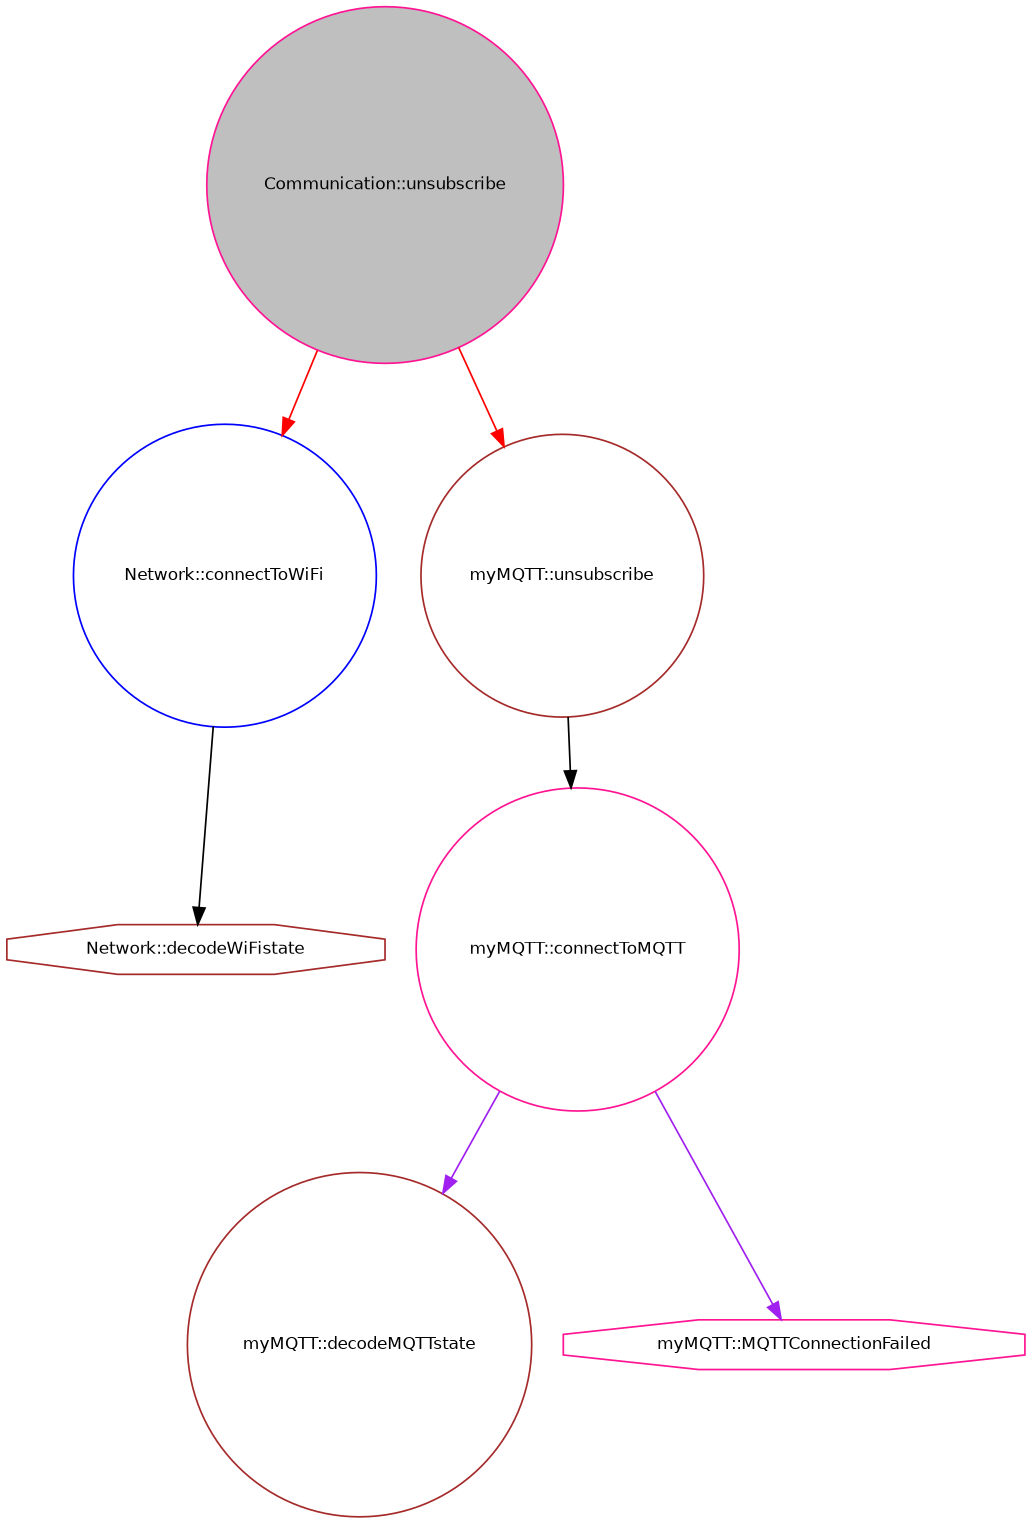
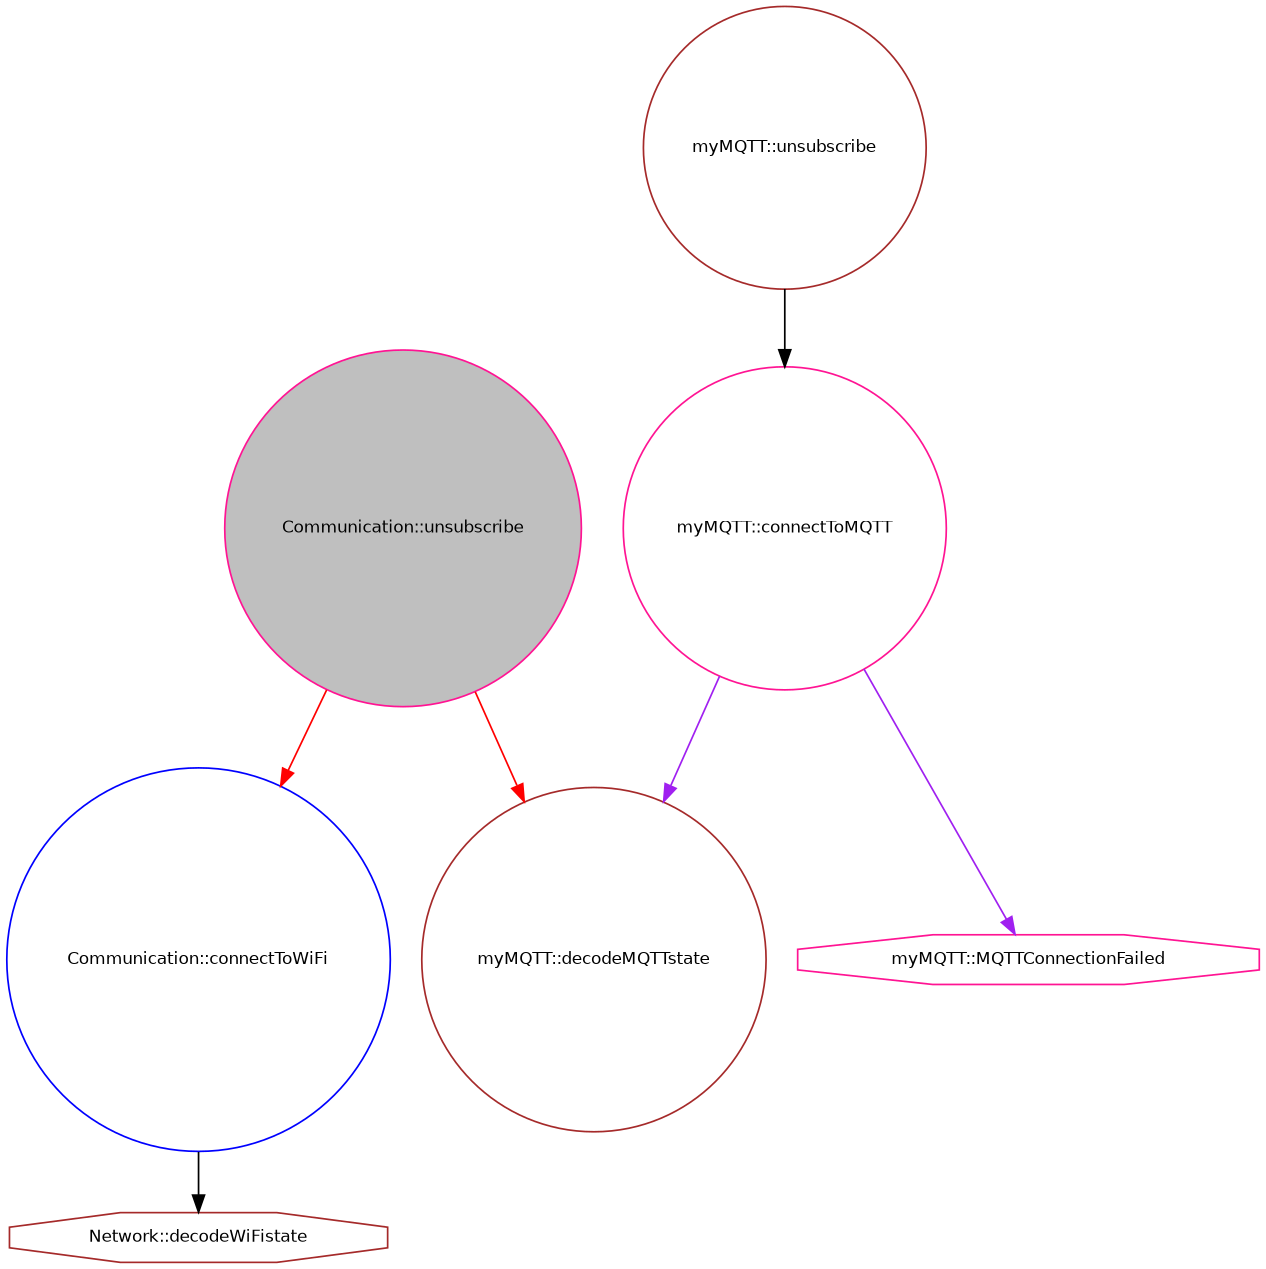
(478, 389) -> (496, 739)
(225, 576) -> (199, 960)
